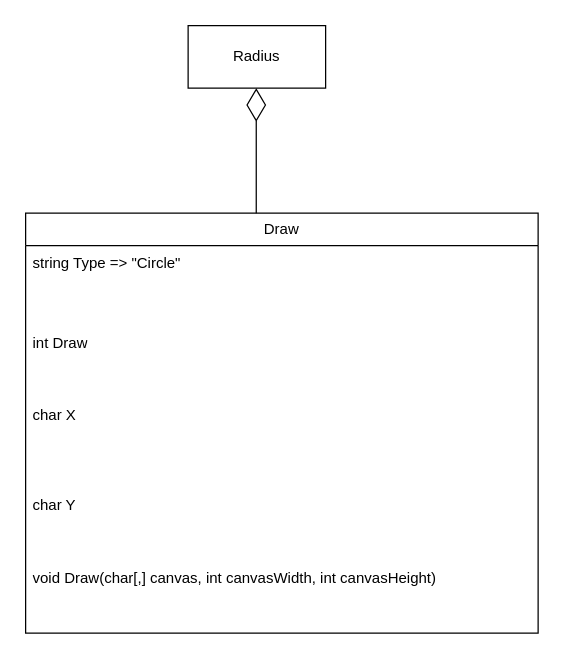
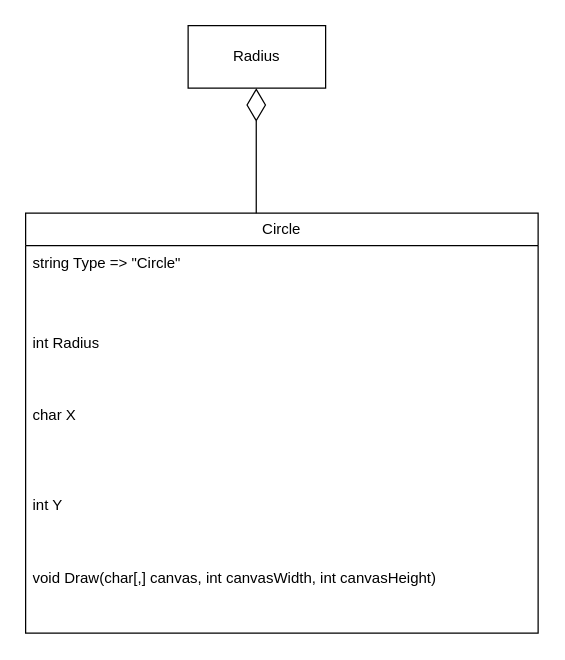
(282, 229) -> (282, 229)
(63, 343) -> (69, 343)
(56, 506) -> (50, 506)
